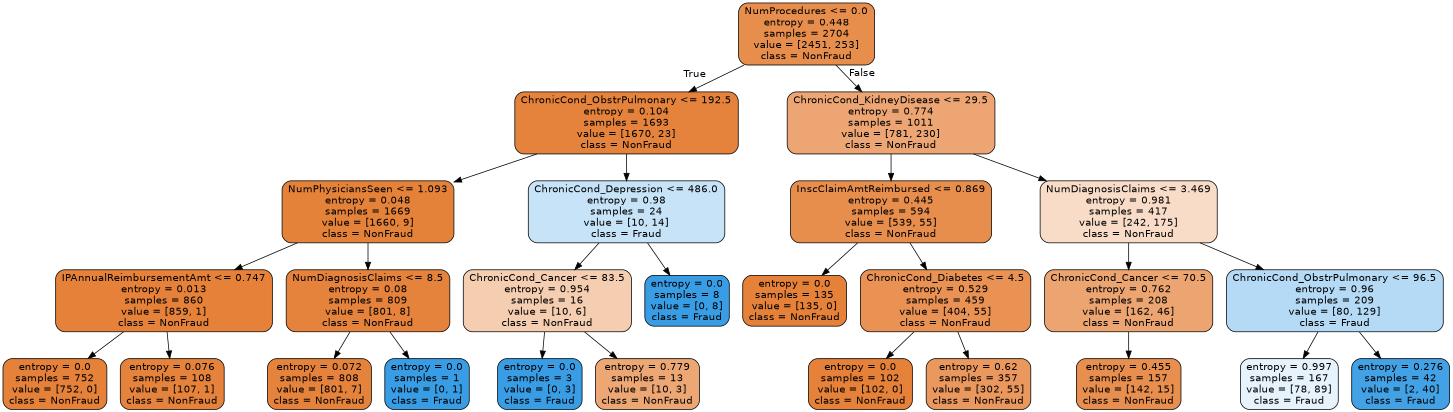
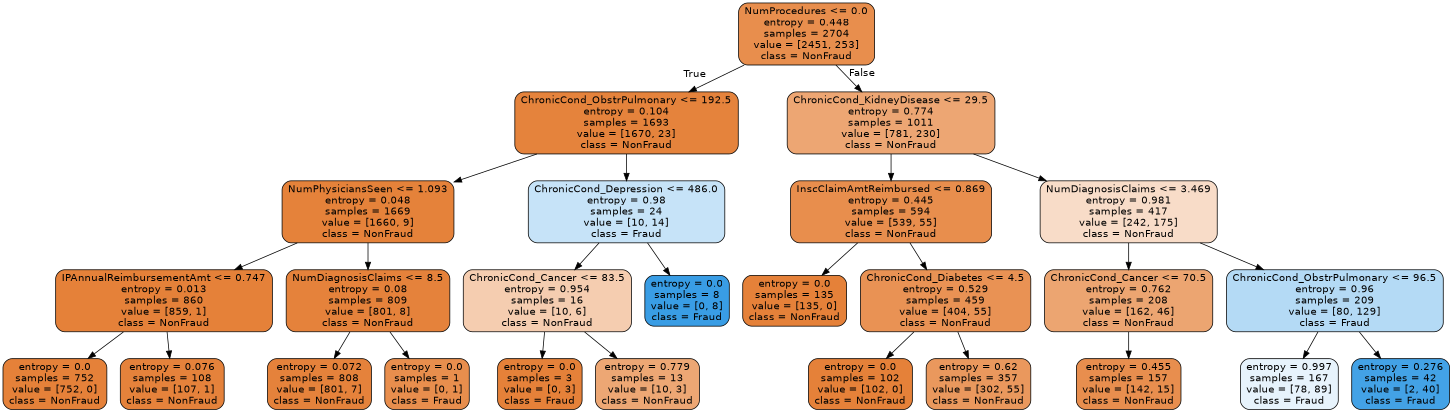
(427, 384) -> (427, 384)
(540, 384) -> (540, 384)
